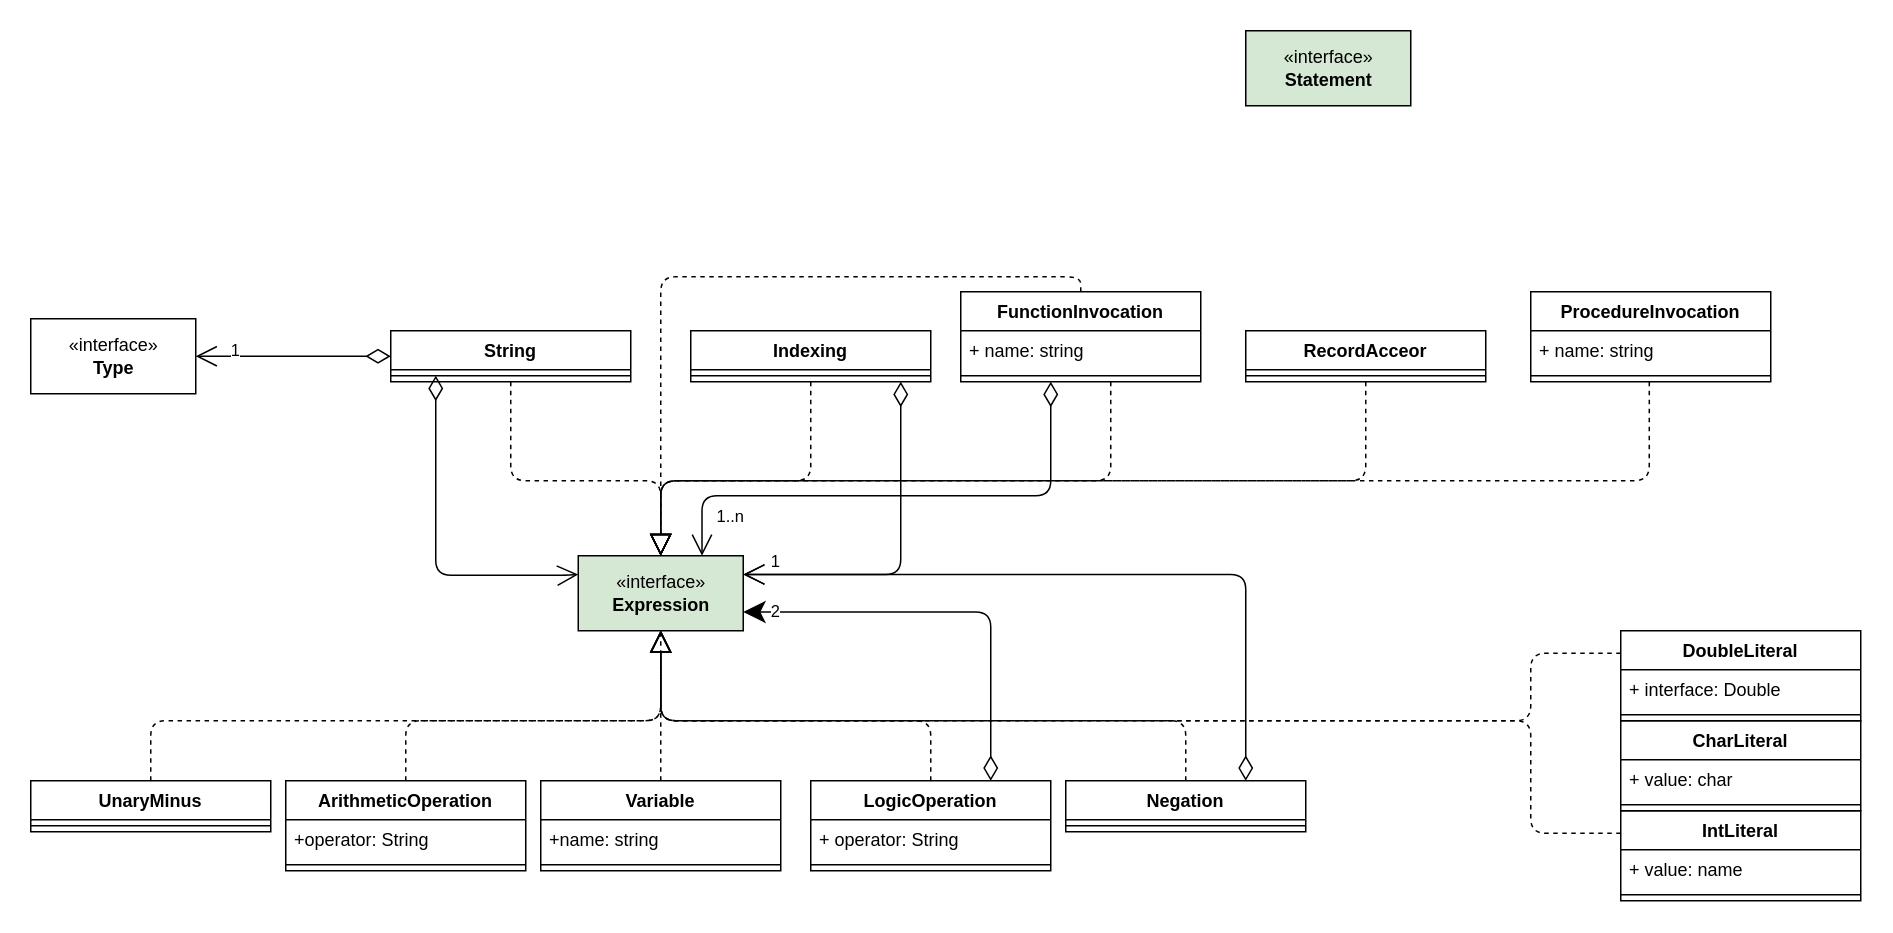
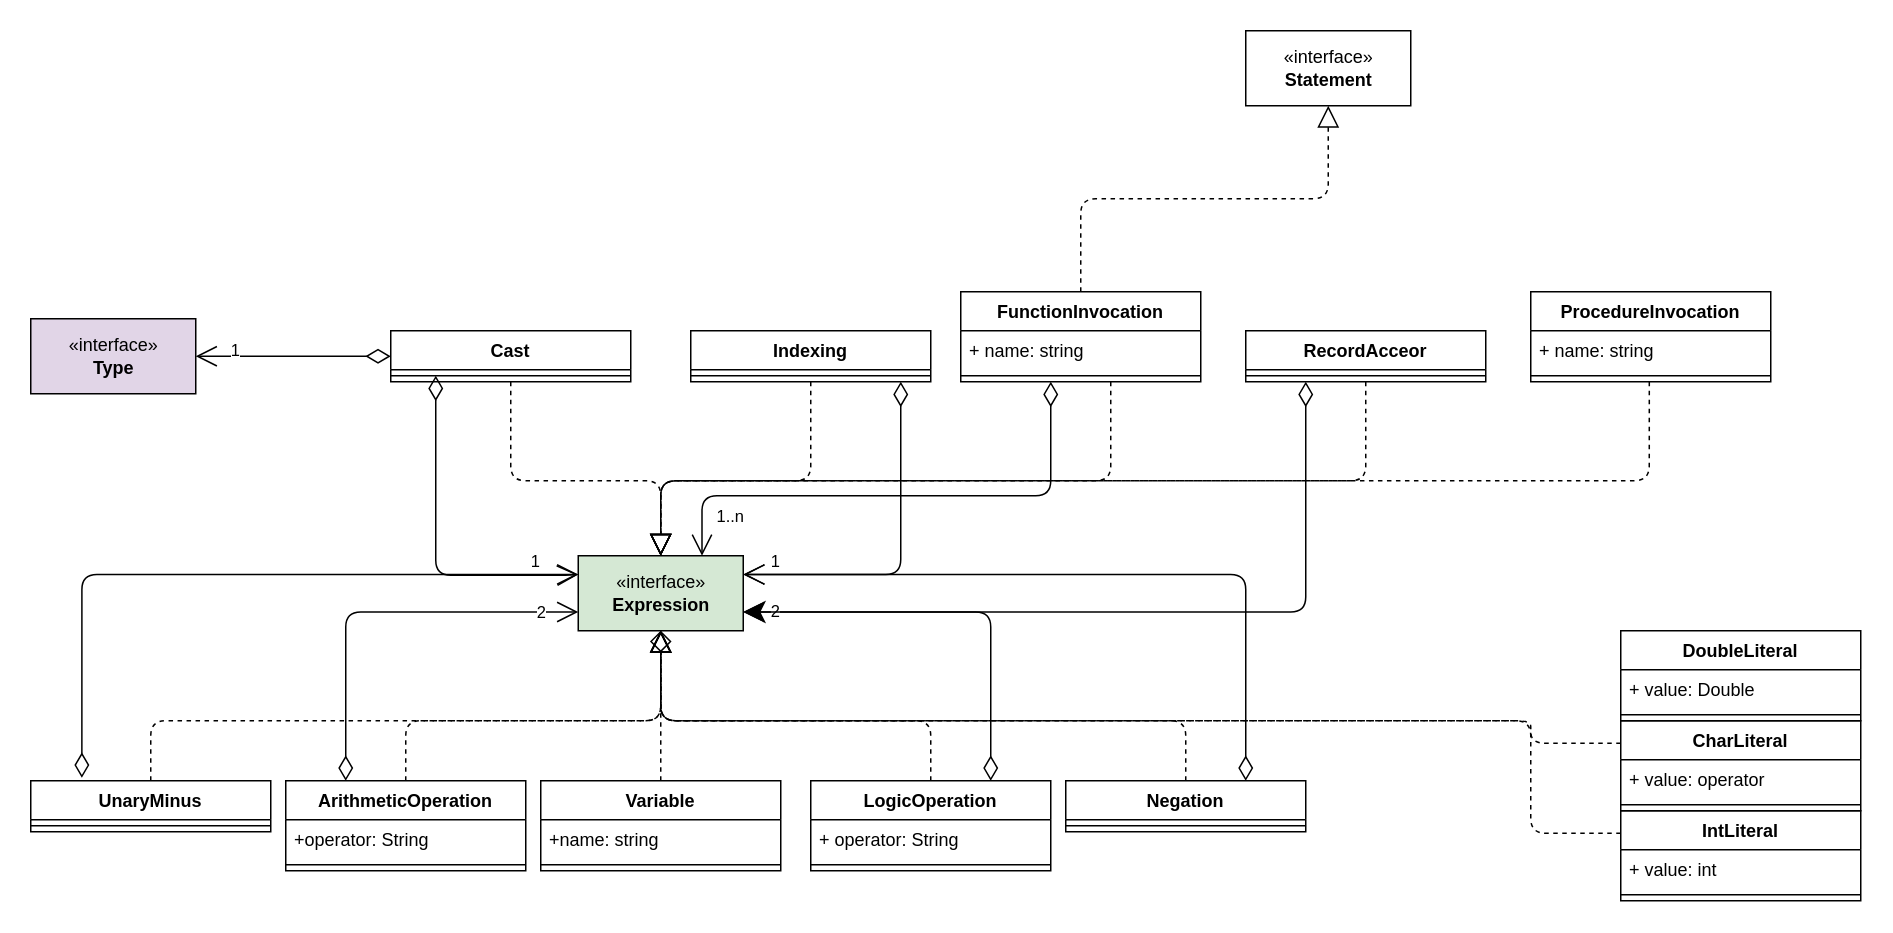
(1328, 68) -> (1328, 68)
(771, 277) -> (1197, 199)
(510, 351) -> (510, 351)
(113, 356) -> (113, 356)
none -> (176, 575)
none -> (393, 612)
none -> (1242, 612)
(661, 642) -> (661, 717)
(1549, 653) -> none
(1713, 690) -> (1693, 690)
(1525, 723) -> (1525, 723)
none -> (1578, 743)
(1685, 780) -> (1705, 780)
(1685, 870) -> (1678, 870)
